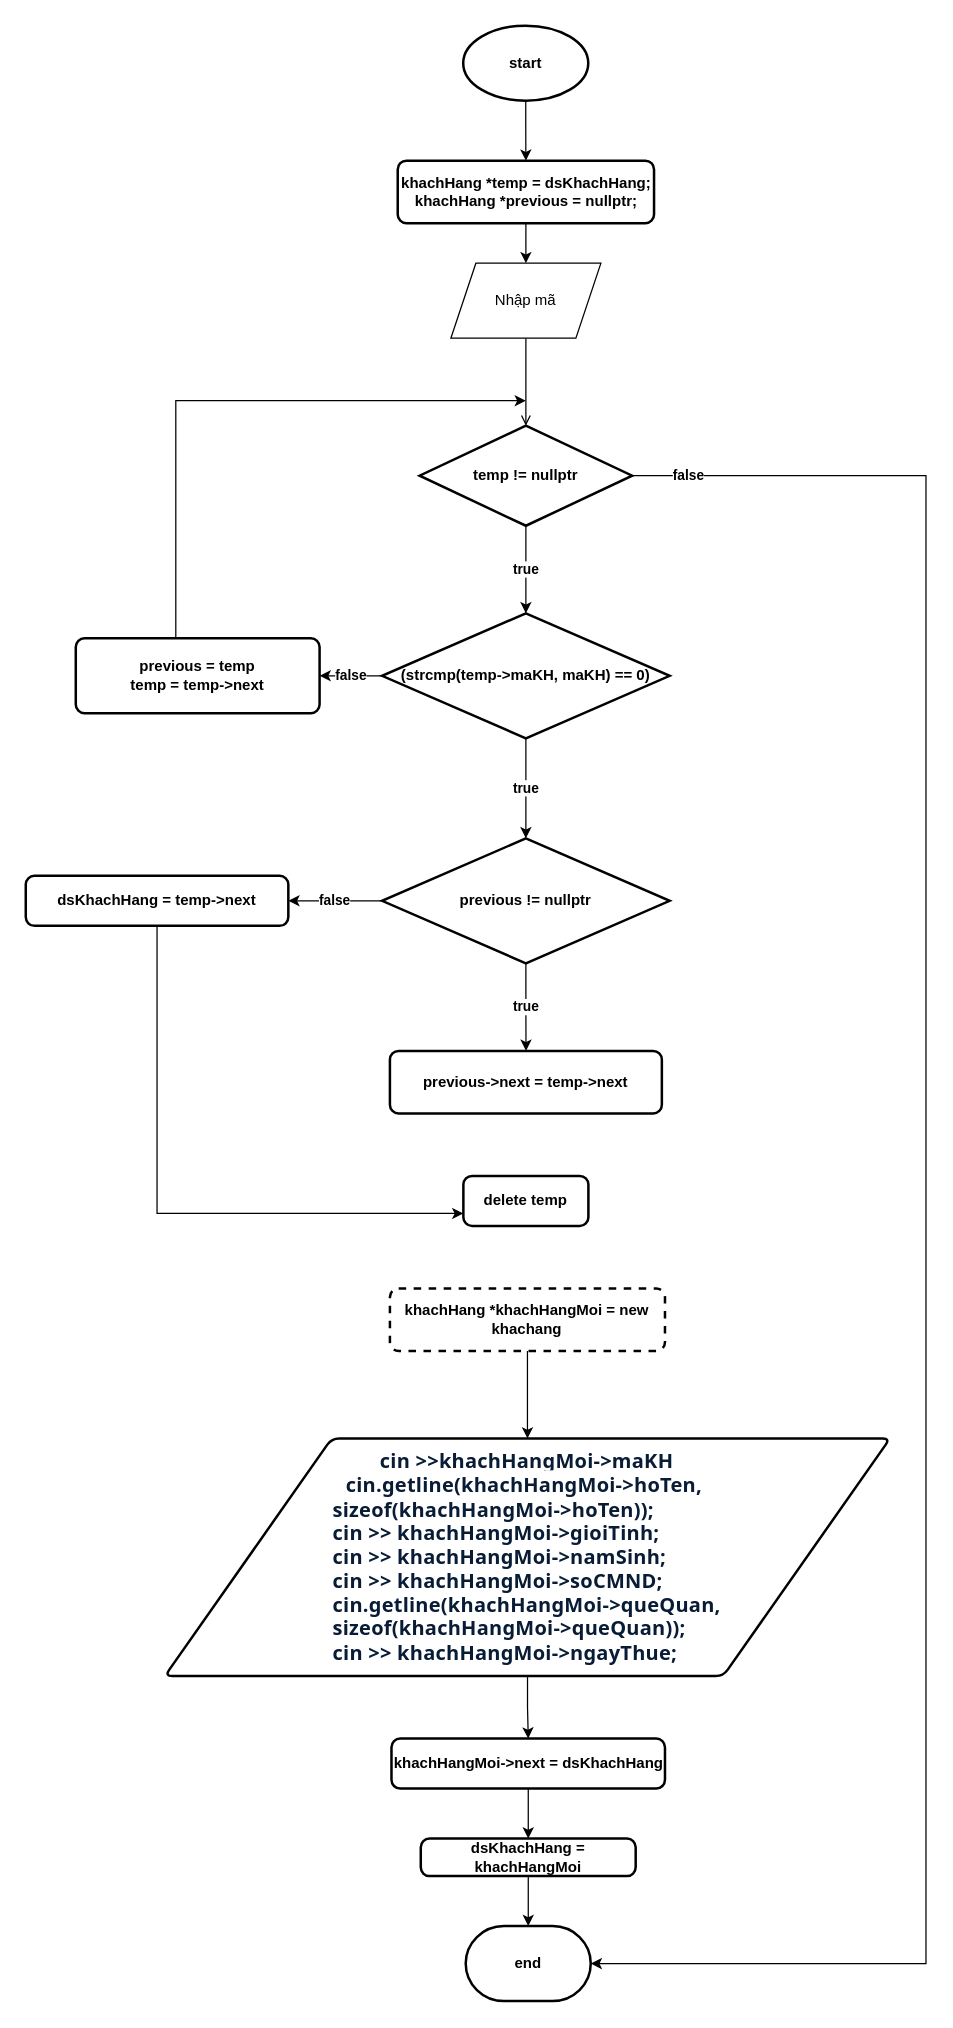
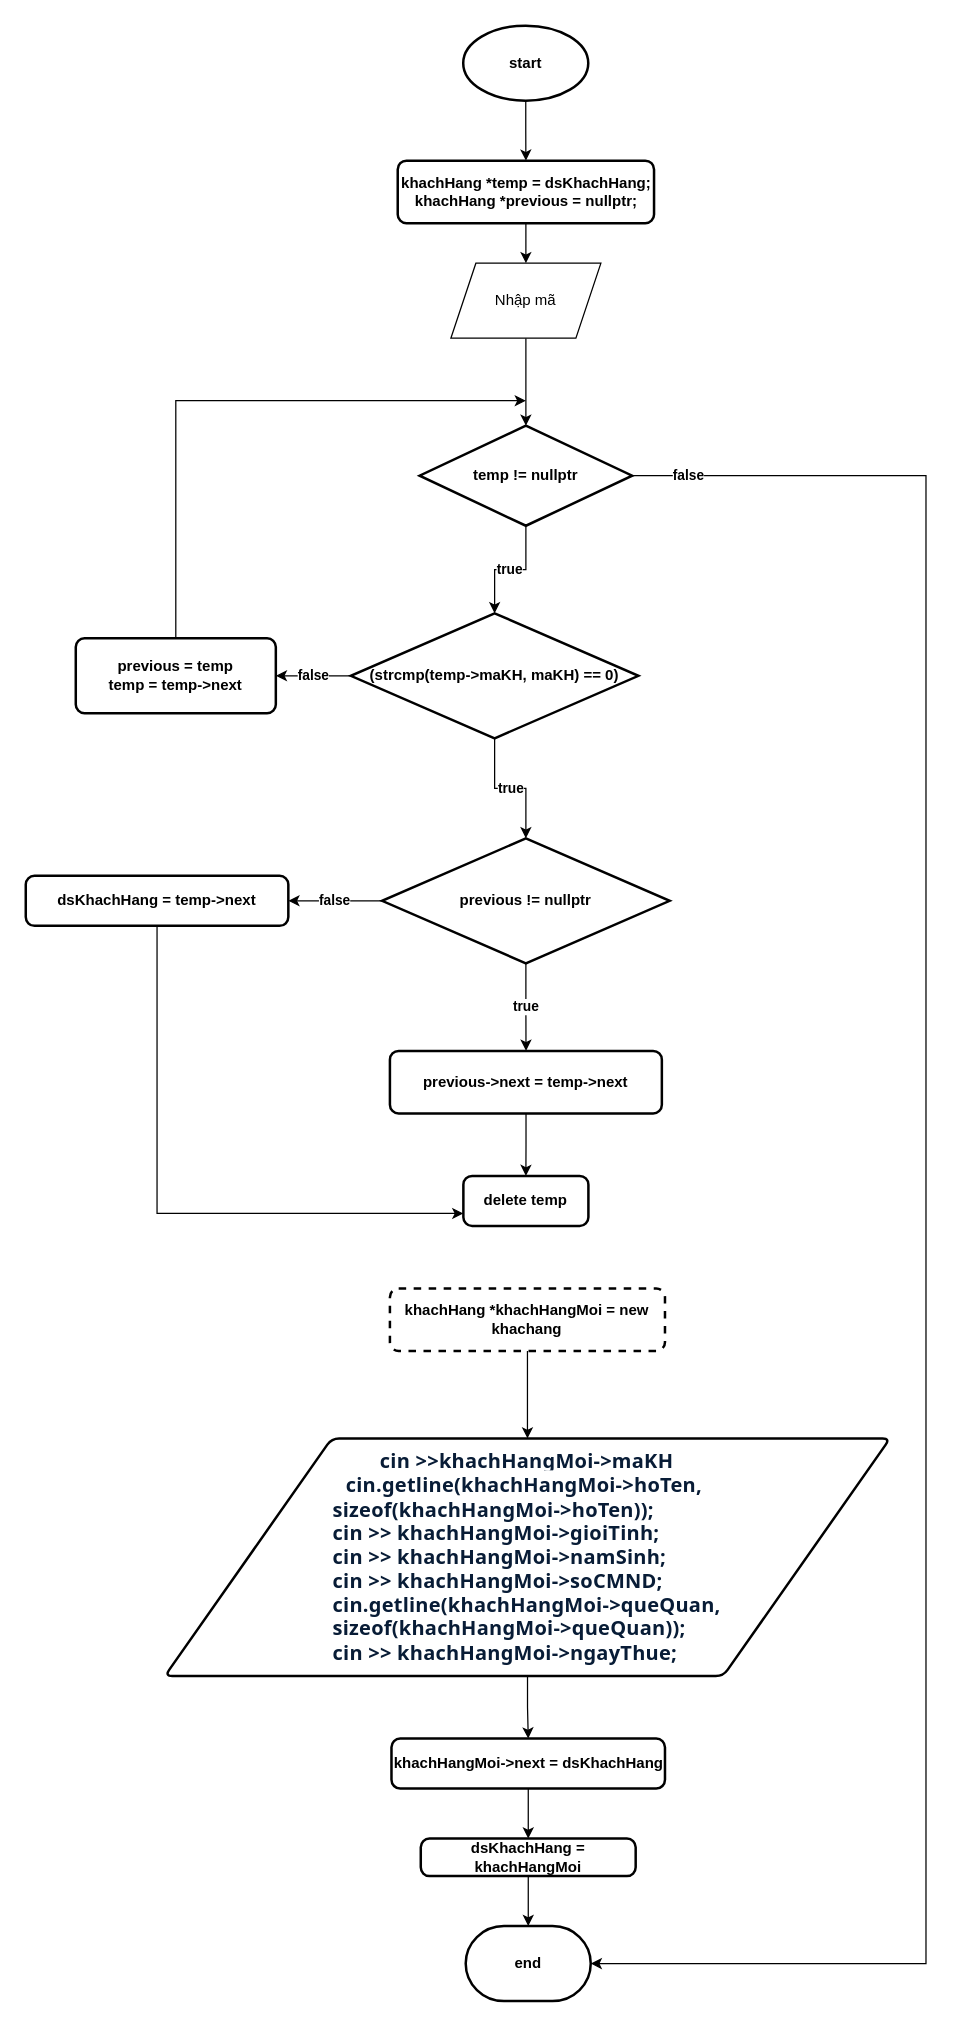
(526, 417) -> (526, 416)
(198, 676) -> (176, 676)
(526, 676) -> (494, 676)
none -> (526, 1140)
